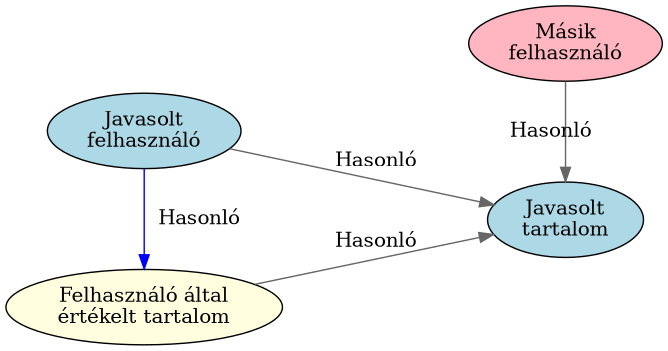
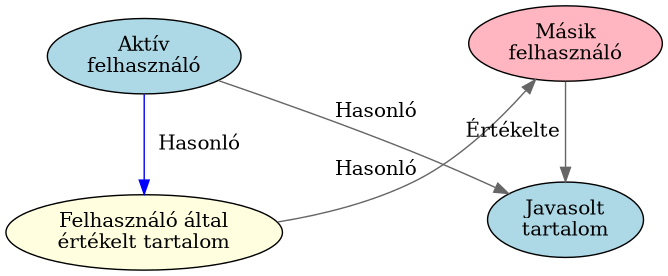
(144, 131) -> (144, 56)
(551, 132) -> (551, 132)
(367, 261) -> (415, 181)
